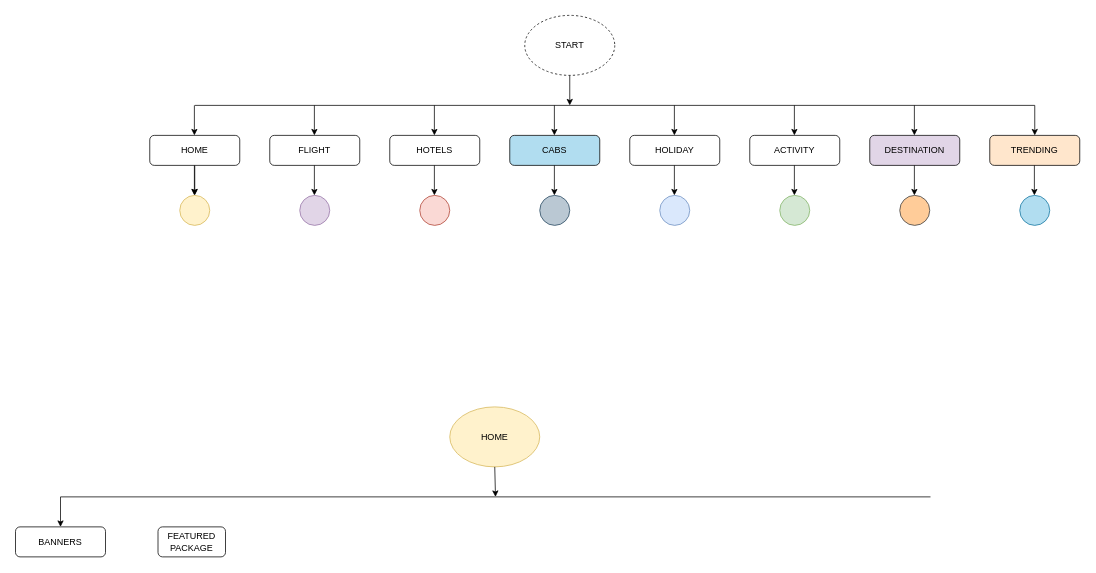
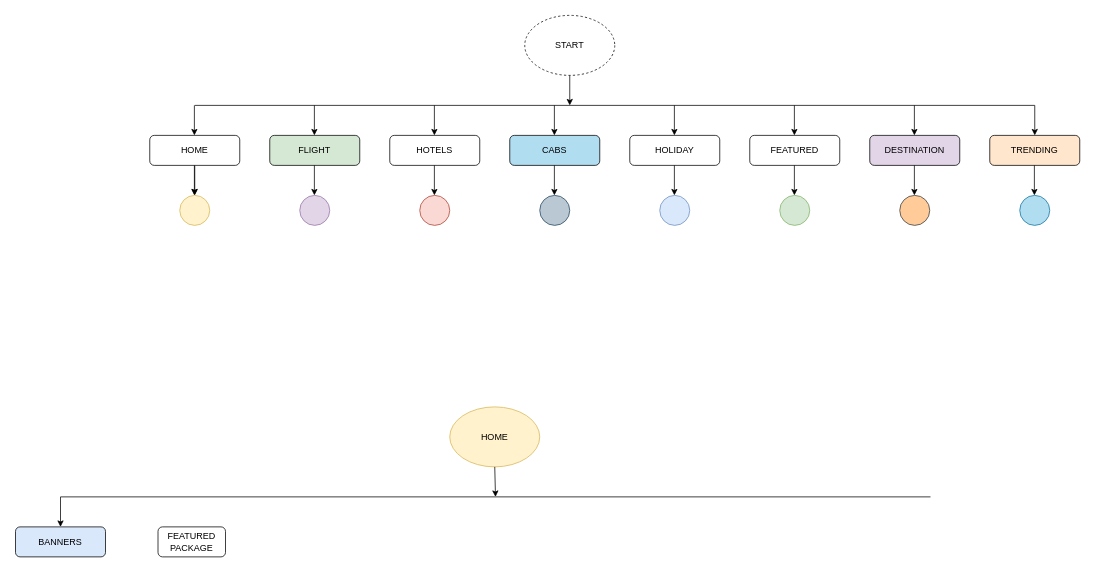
(315, 150) -> (315, 150)
(795, 150) -> (795, 150)
(60, 542) -> (60, 542)
